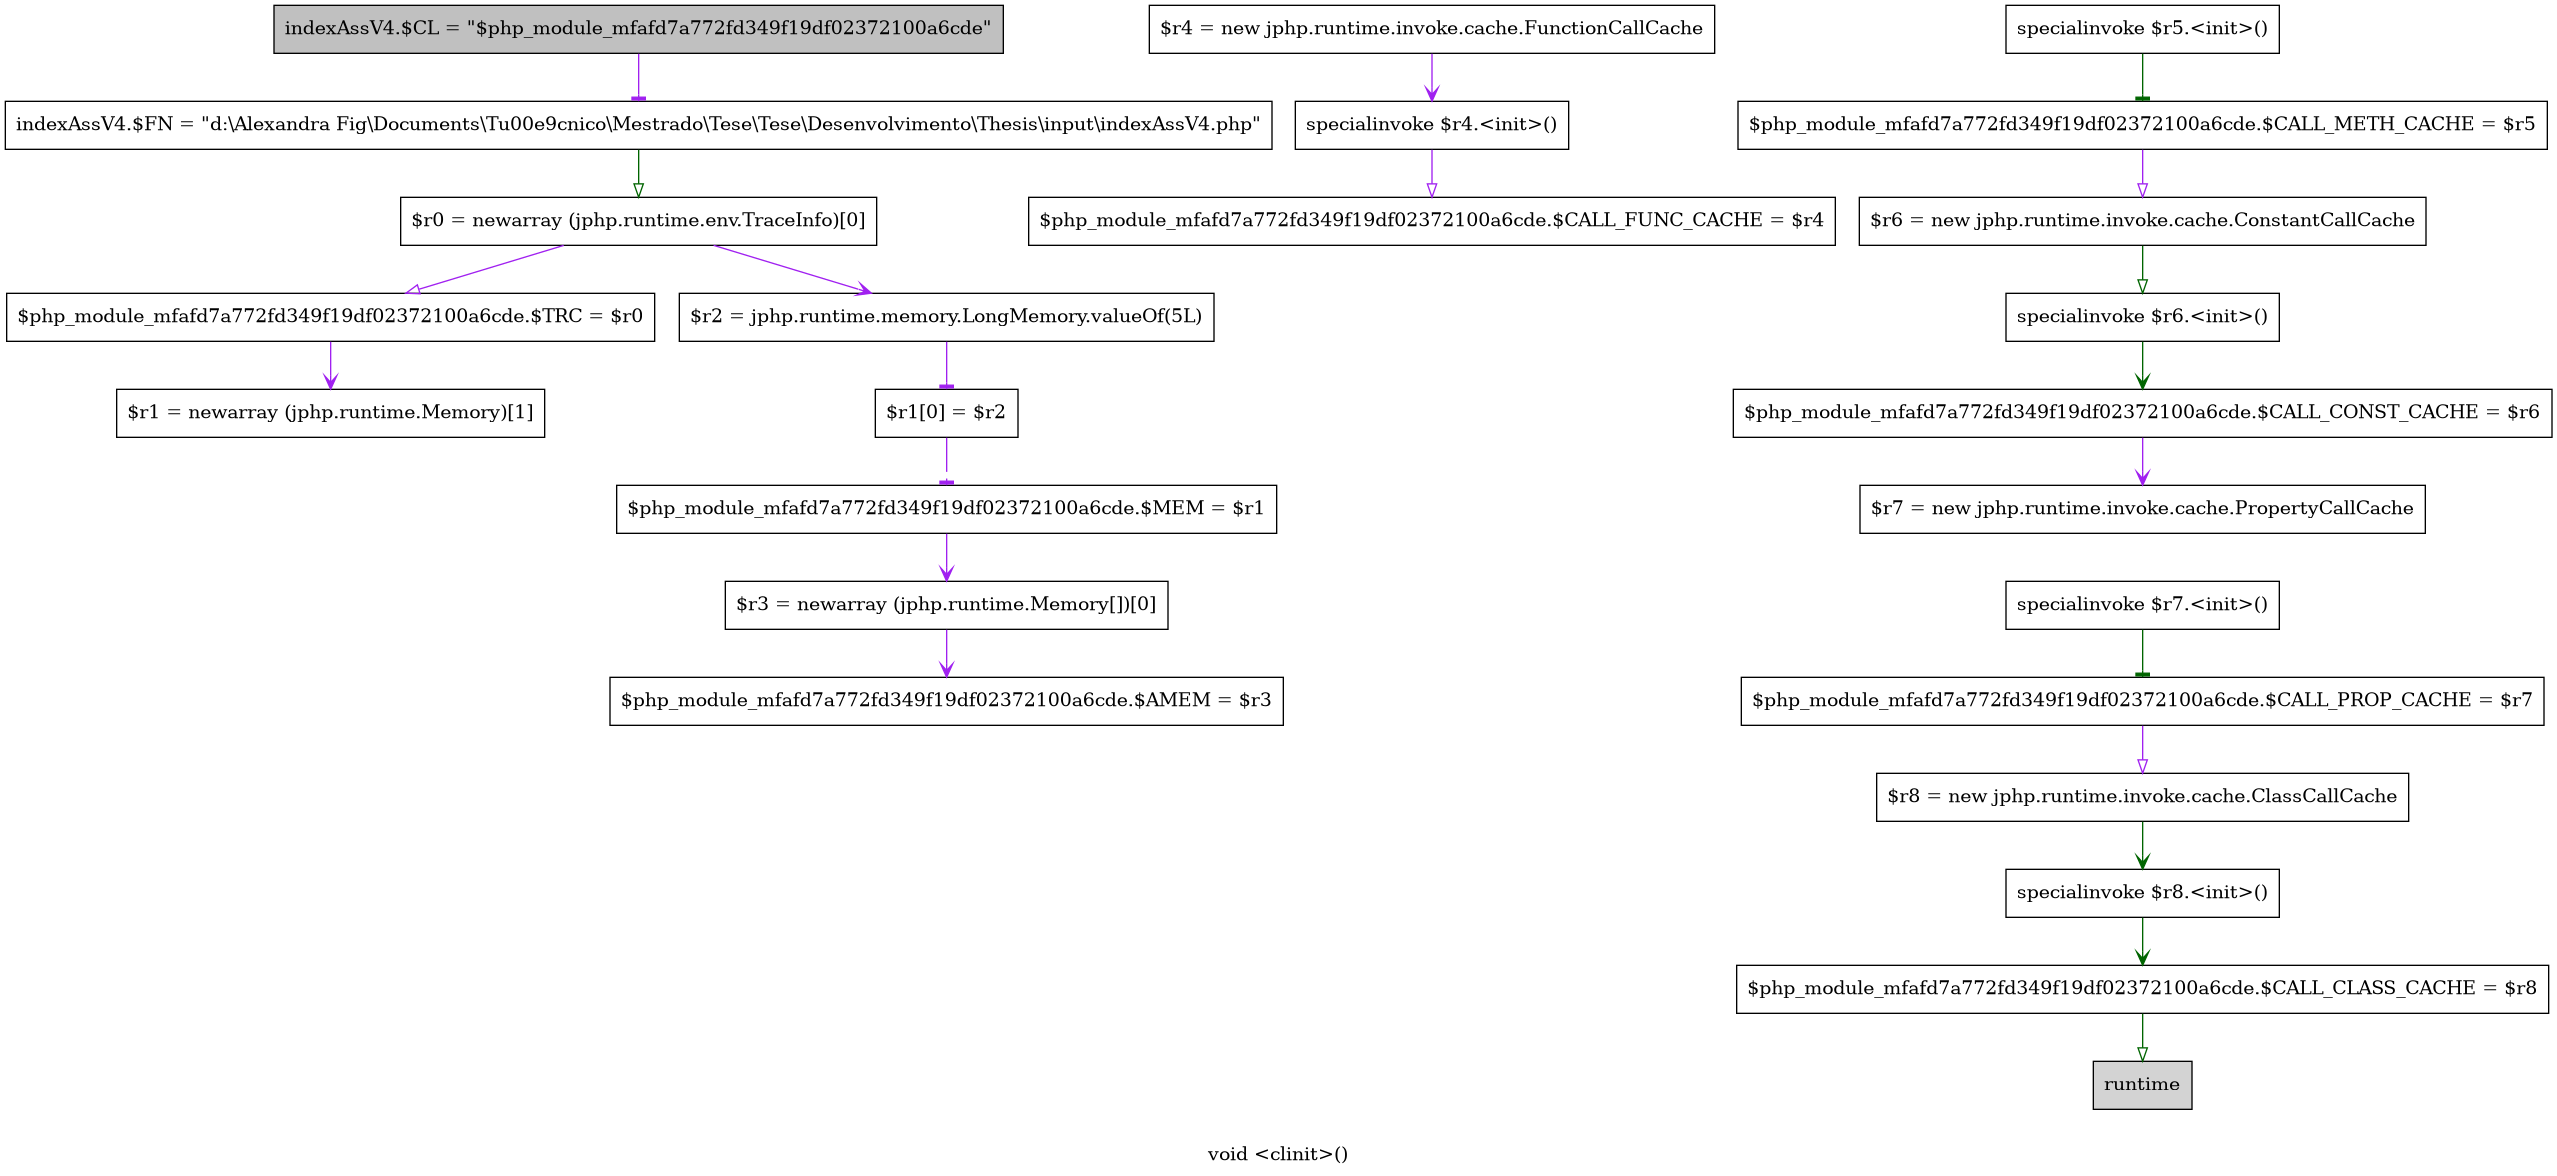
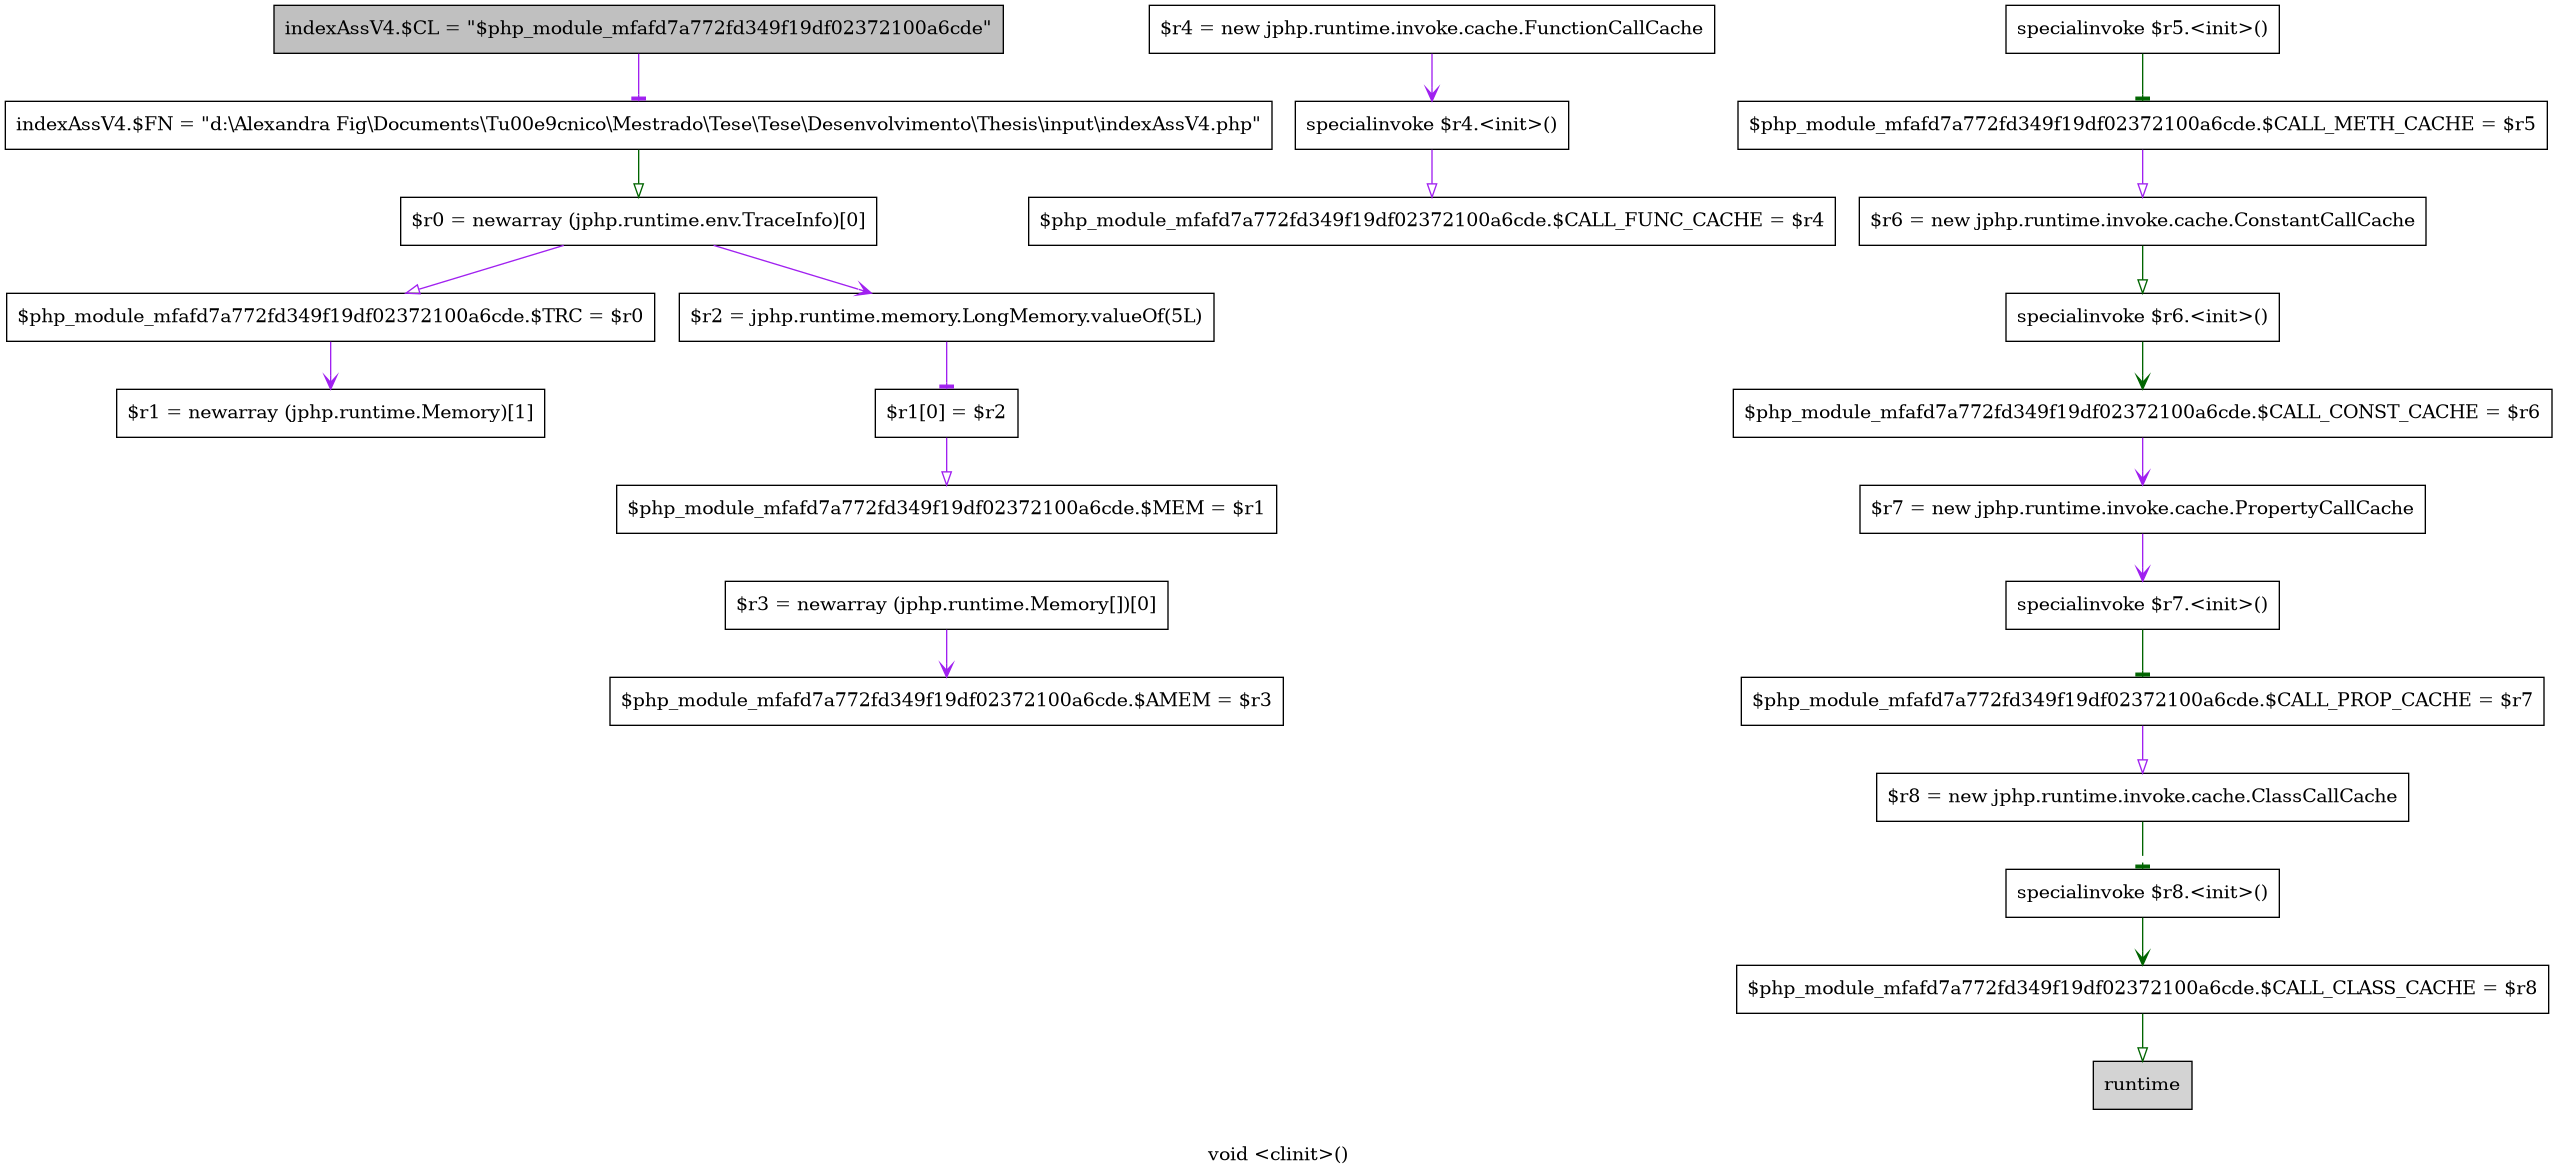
(947, 455) -> (947, 455)
(947, 551) -> none
none -> (2143, 551)
(2143, 839) -> (2143, 839)
